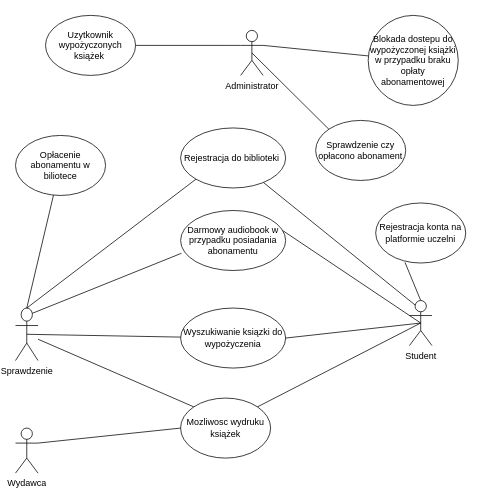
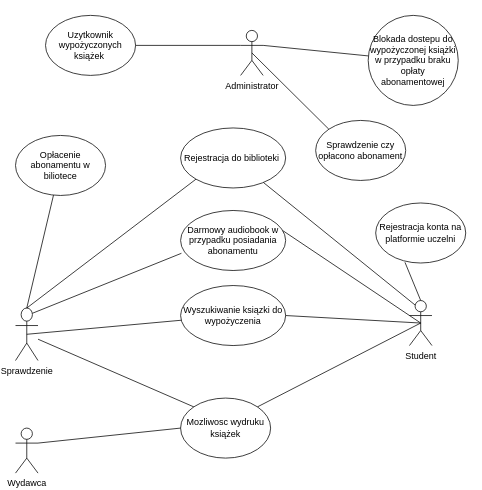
(233, 338) -> (233, 315)
